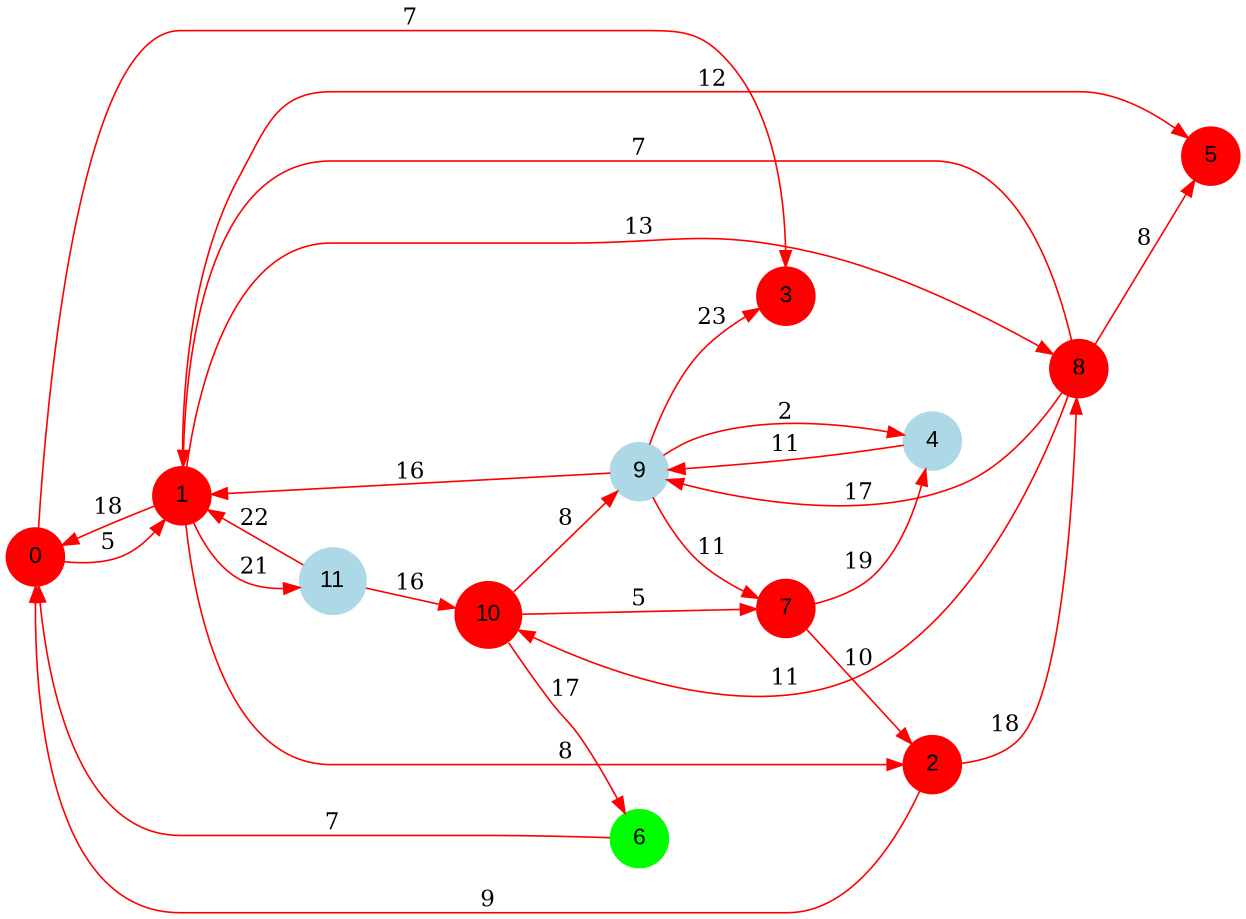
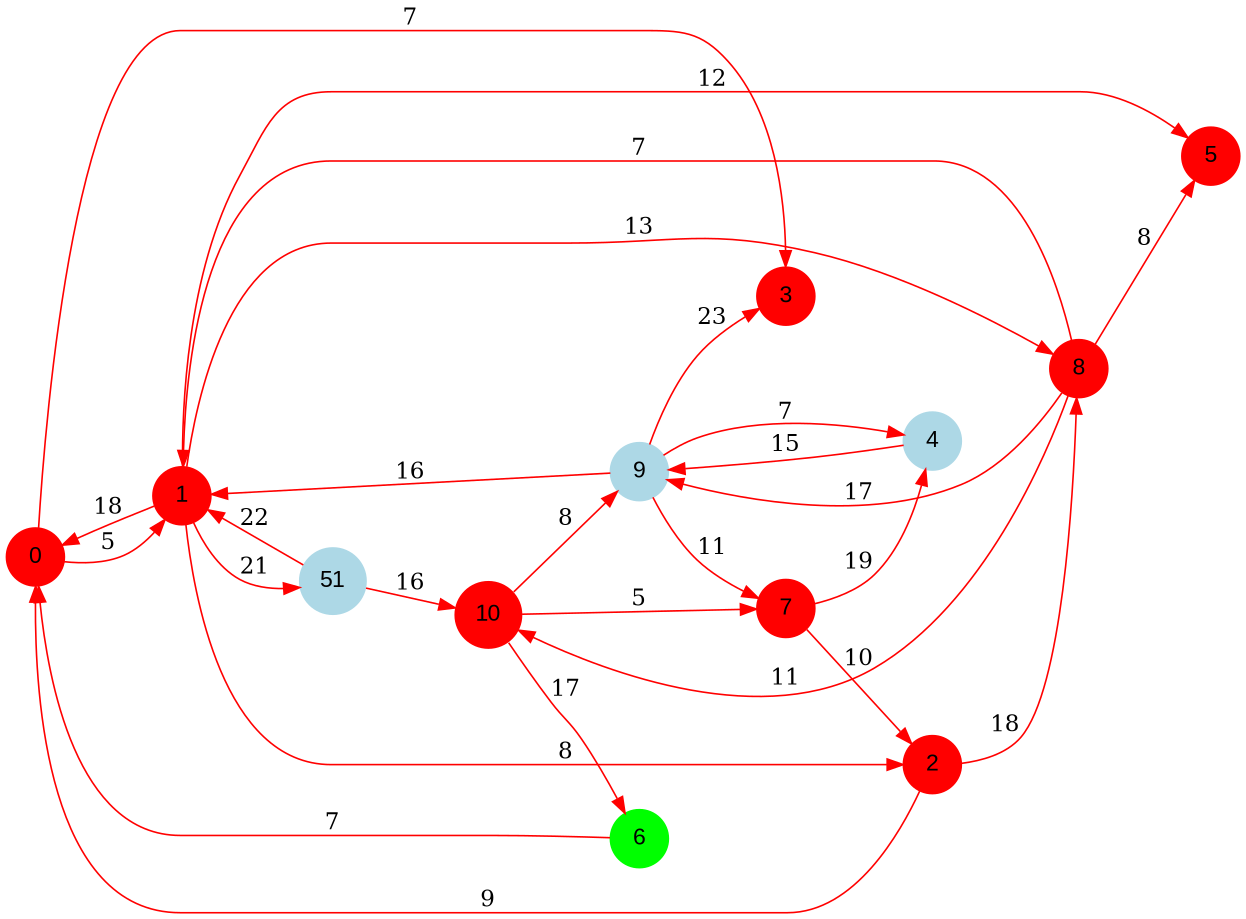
(786, 413) -> (786, 413)
(786, 445) -> (786, 445)
(333, 581) -> (333, 581)
